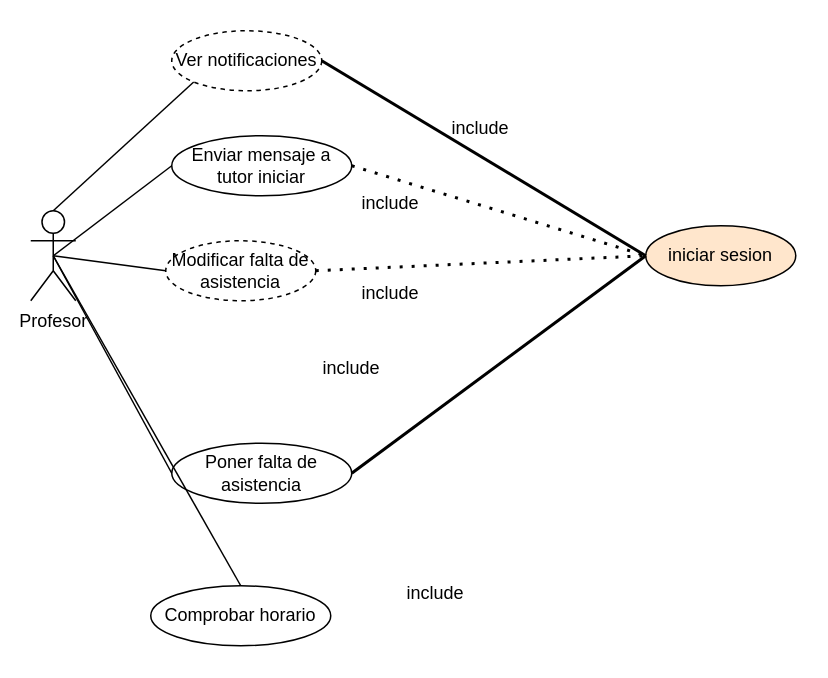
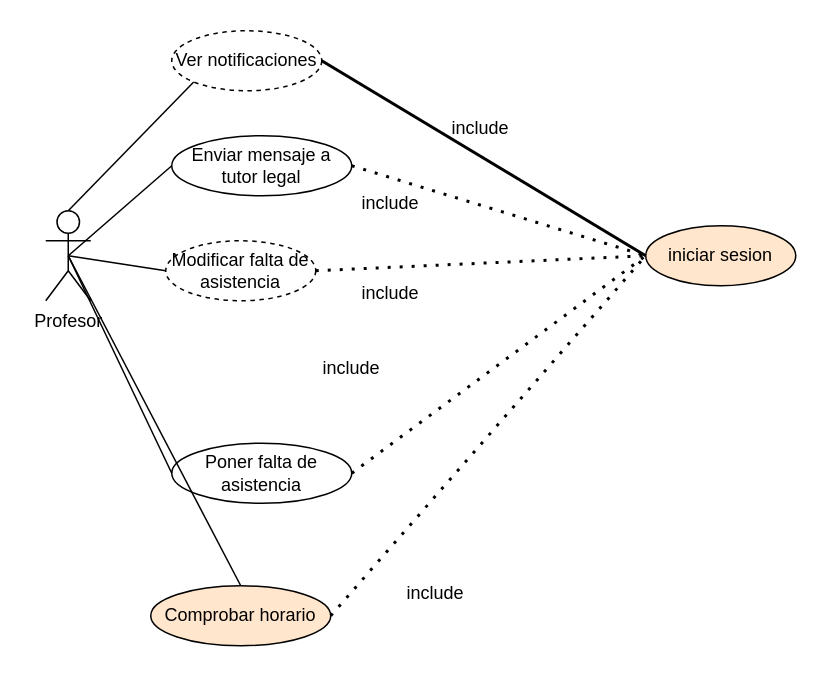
(262, 166) -> (262, 166)
(53, 256) -> (68, 256)
(492, 370) -> (492, 370)
none -> (484, 440)
(241, 616) -> (241, 616)
